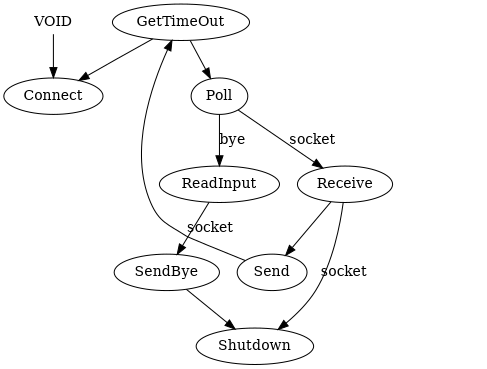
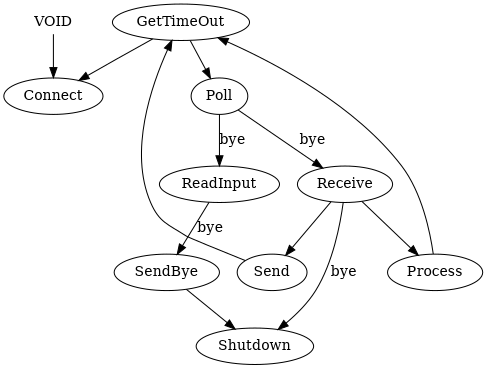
(313, 140) -> (313, 140)
(210, 228) -> (210, 228)
(344, 272) -> (344, 272)
none -> (435, 272)
